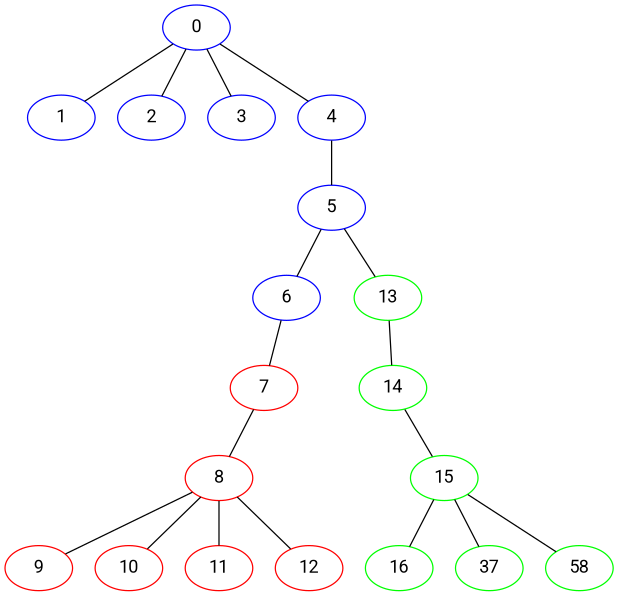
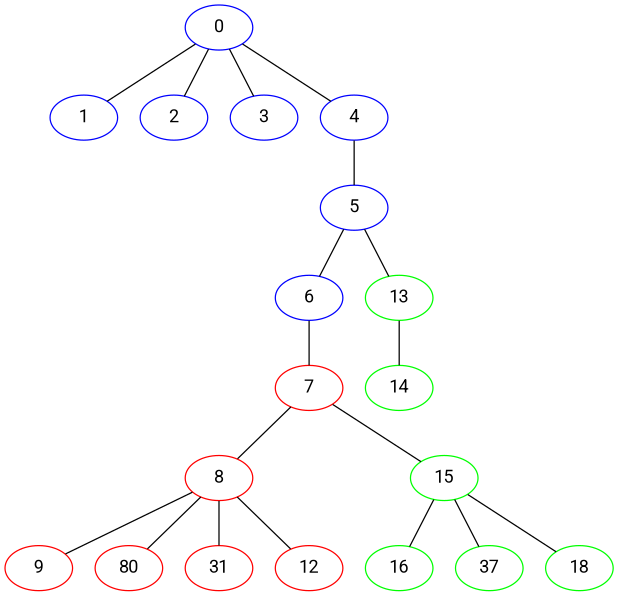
(419, 433) -> (377, 433)
(129, 568) -> (129, 568)
(219, 568) -> (219, 568)
(579, 568) -> (579, 568)
